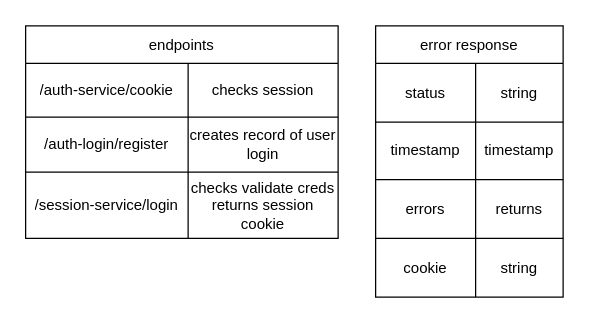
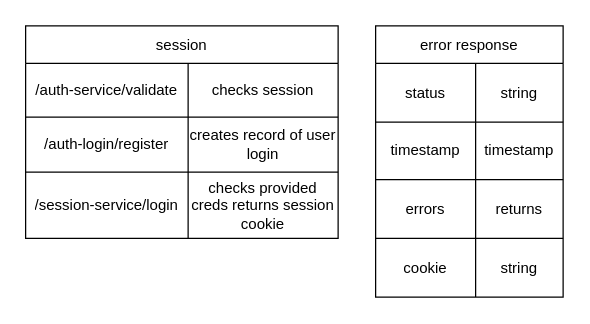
(181, 45) -> (181, 45)
(107, 91) -> (107, 91)
(263, 206) -> (263, 206)
